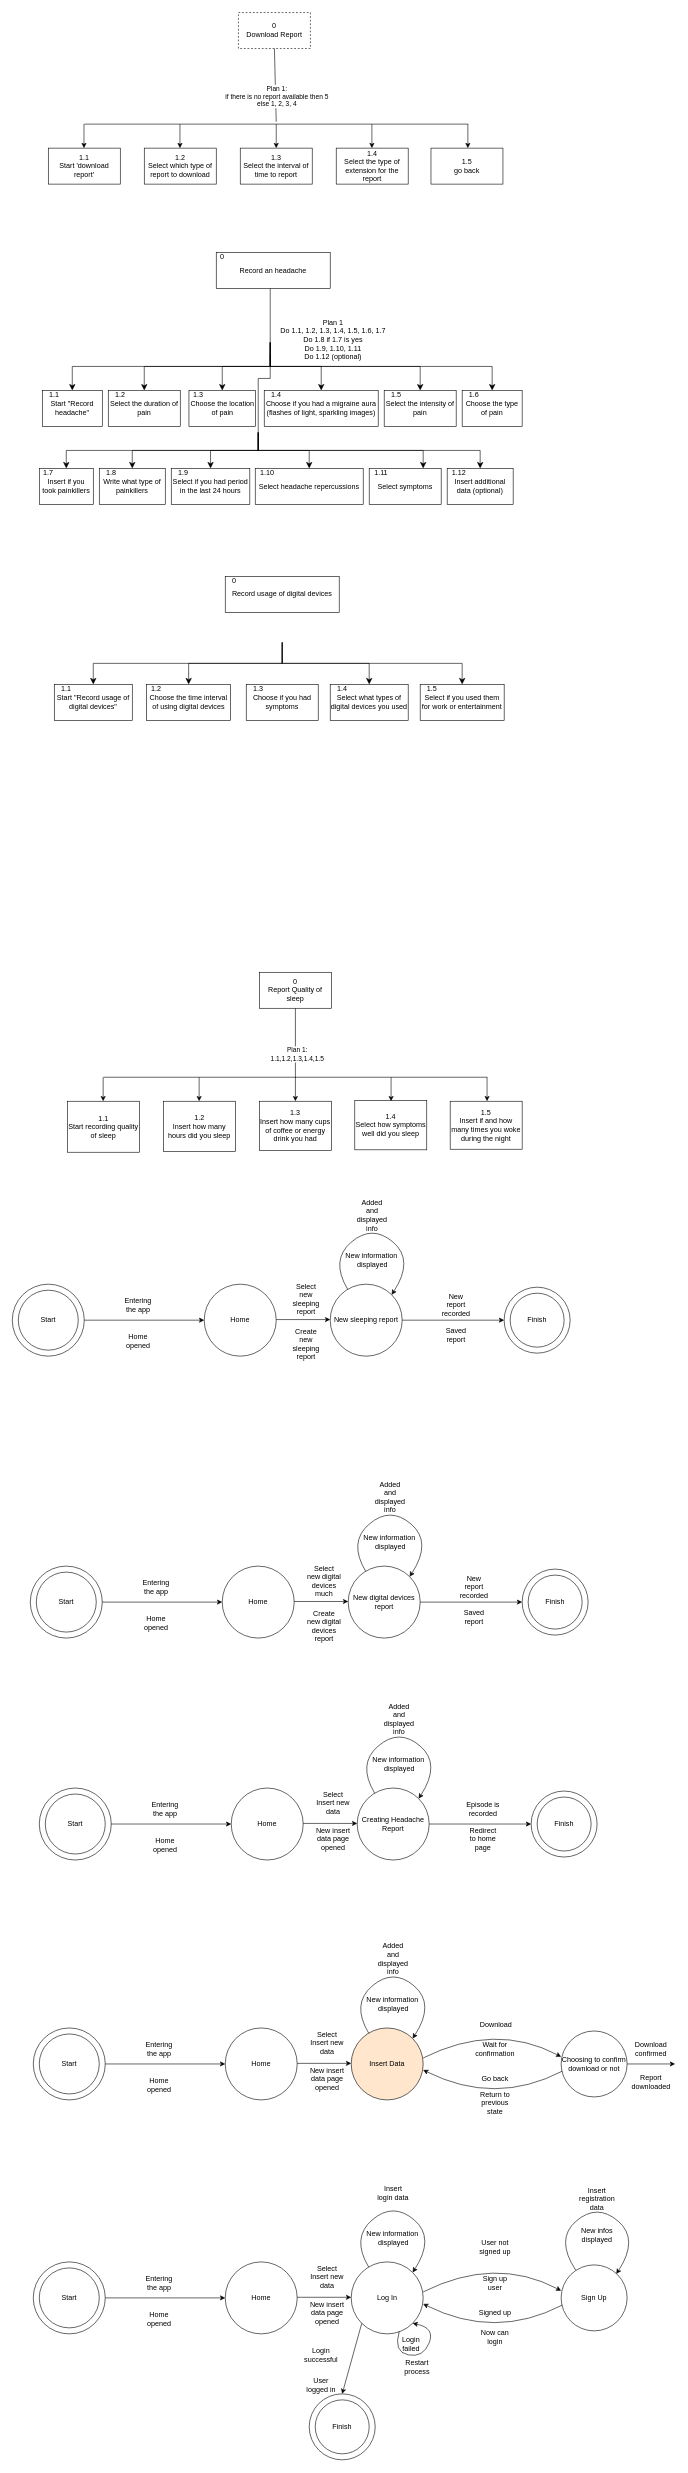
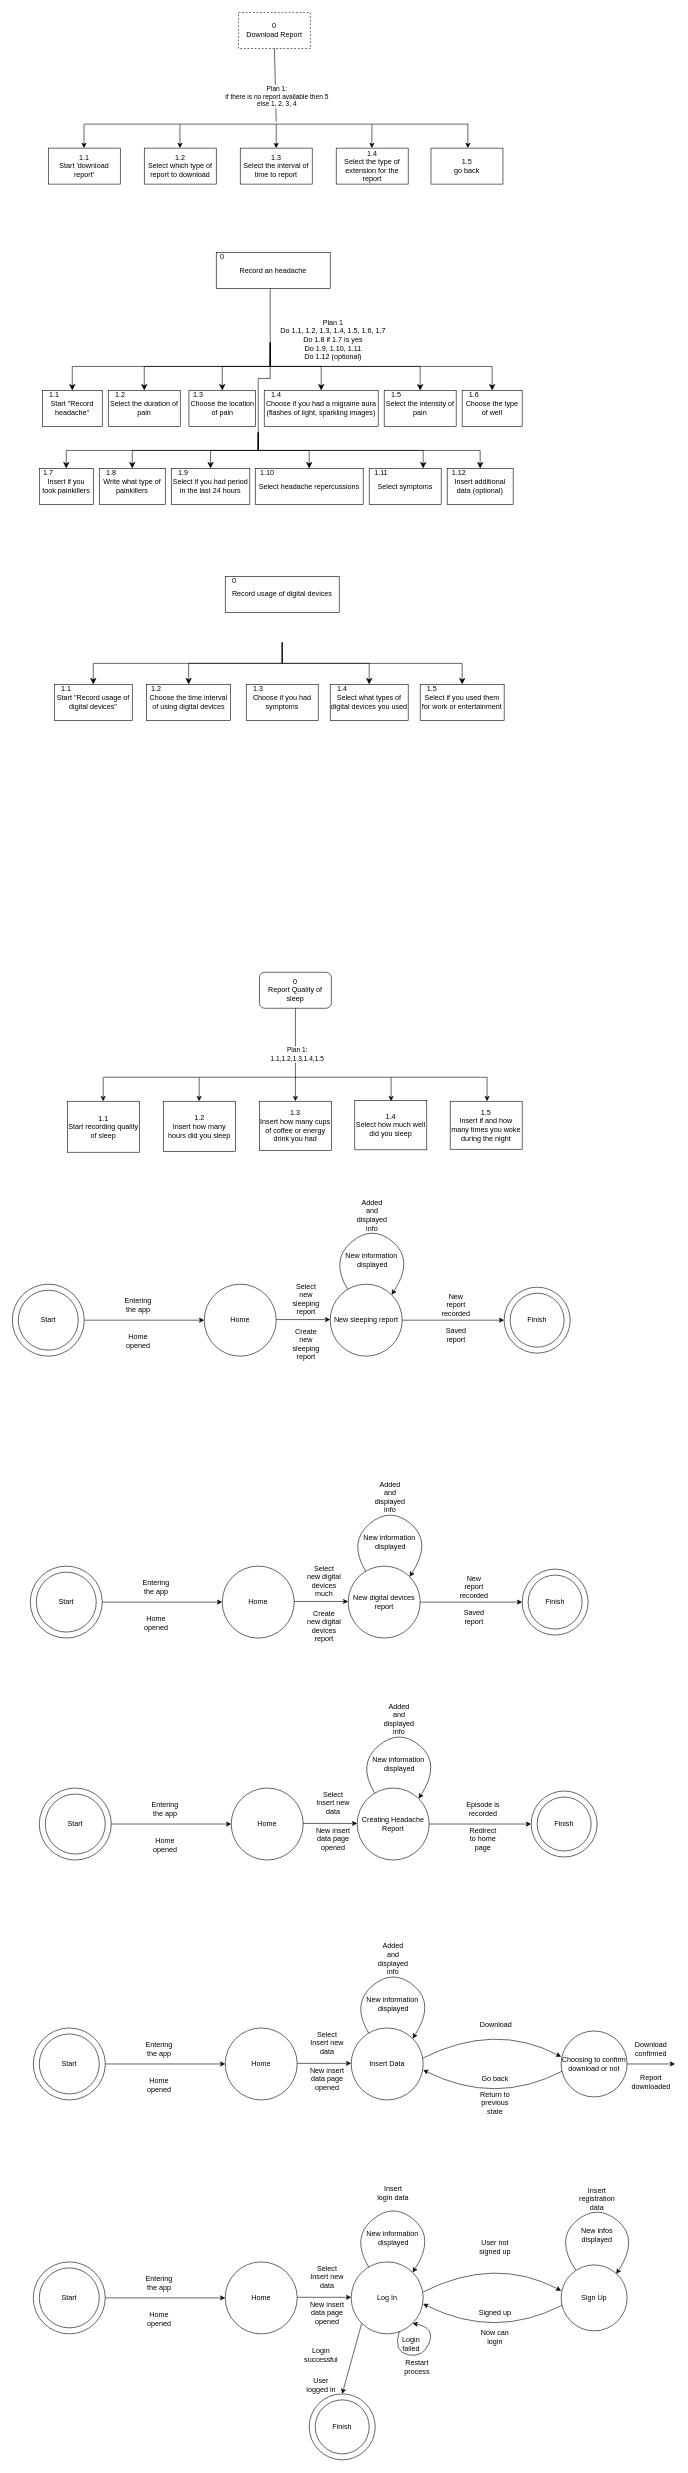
(492, 408) -> (492, 408)
(296, 990) -> (296, 990)
(391, 1125) -> (391, 1125)
(495, 2049) -> none
(387, 2064) -> (387, 2064)
(495, 2283) -> none
